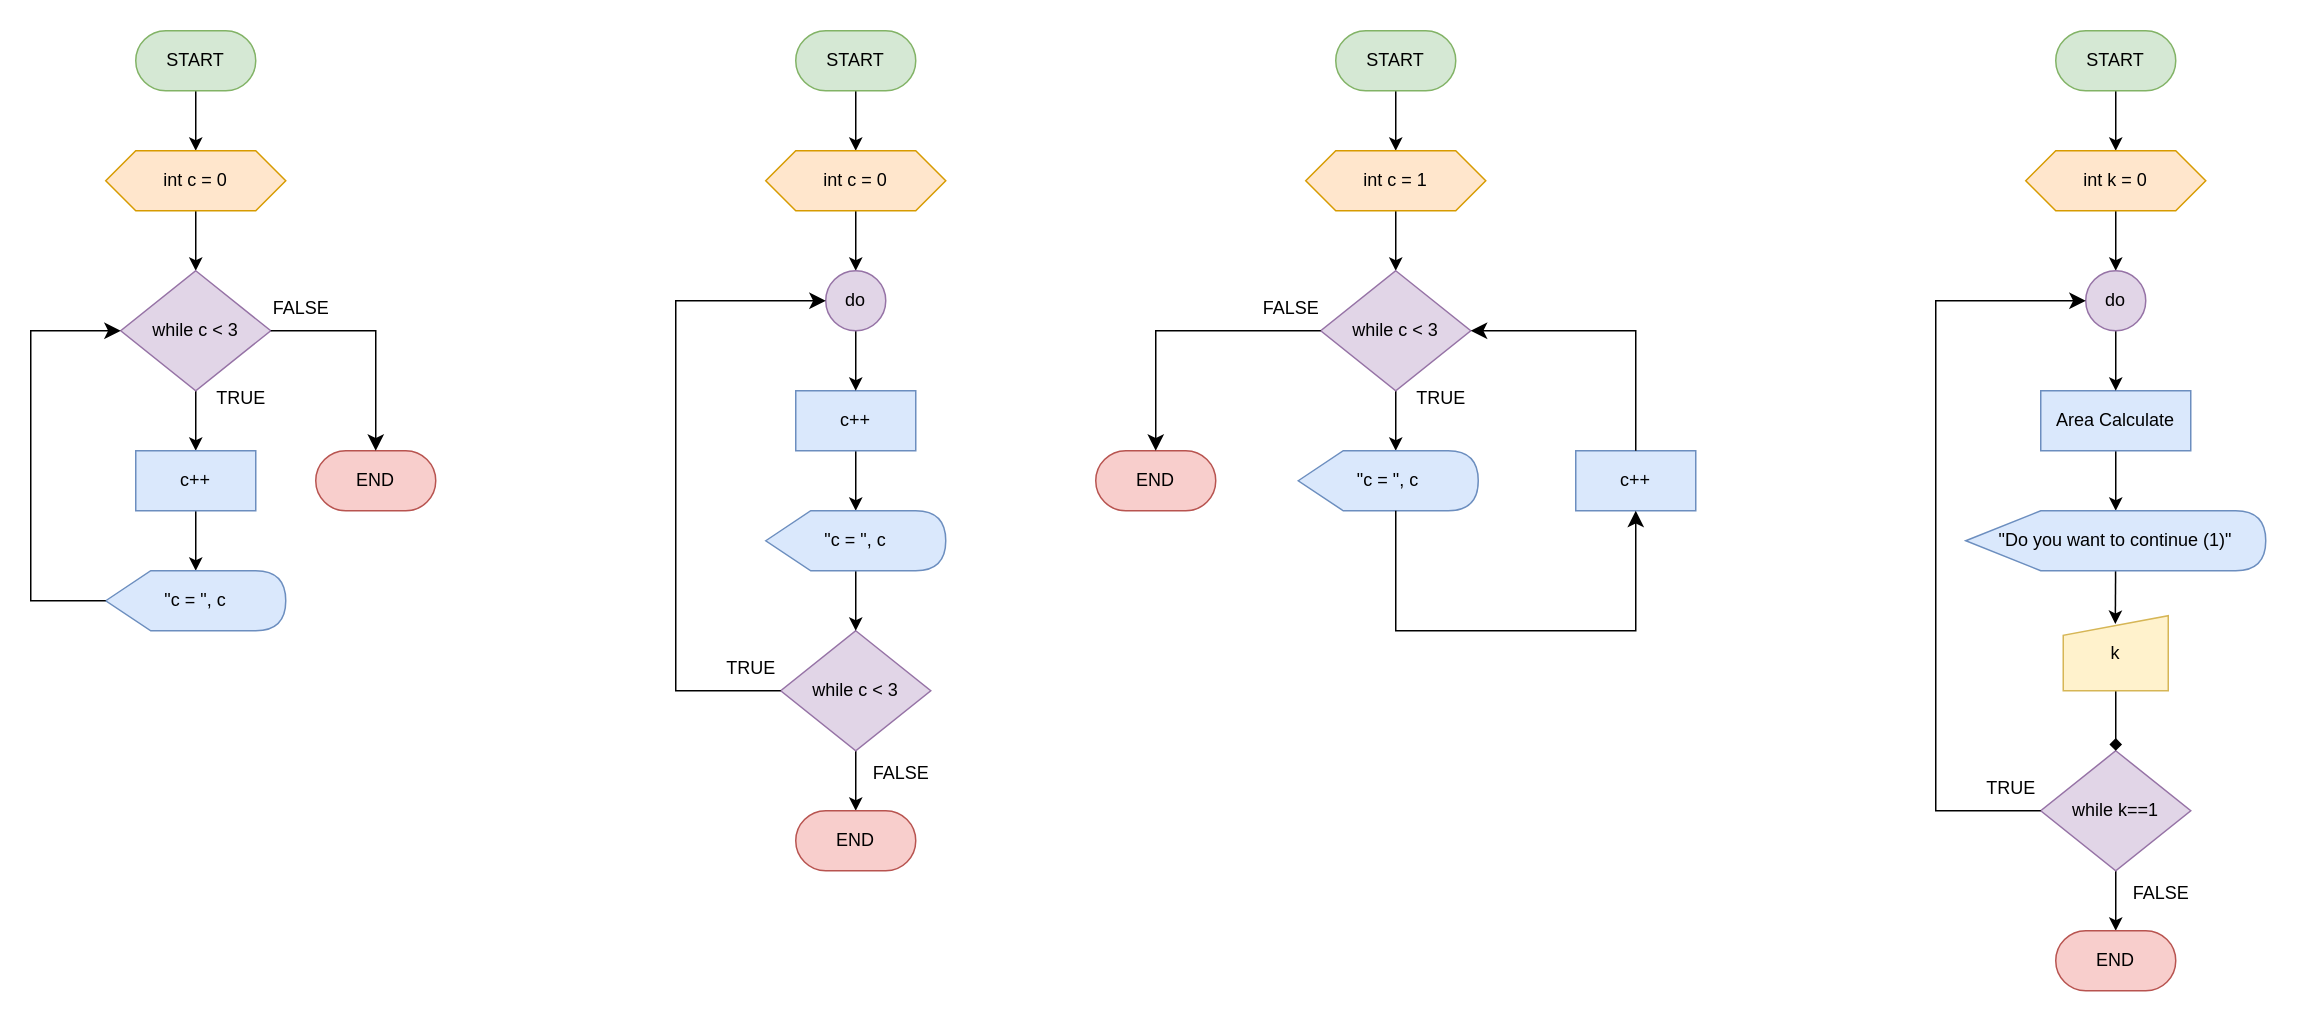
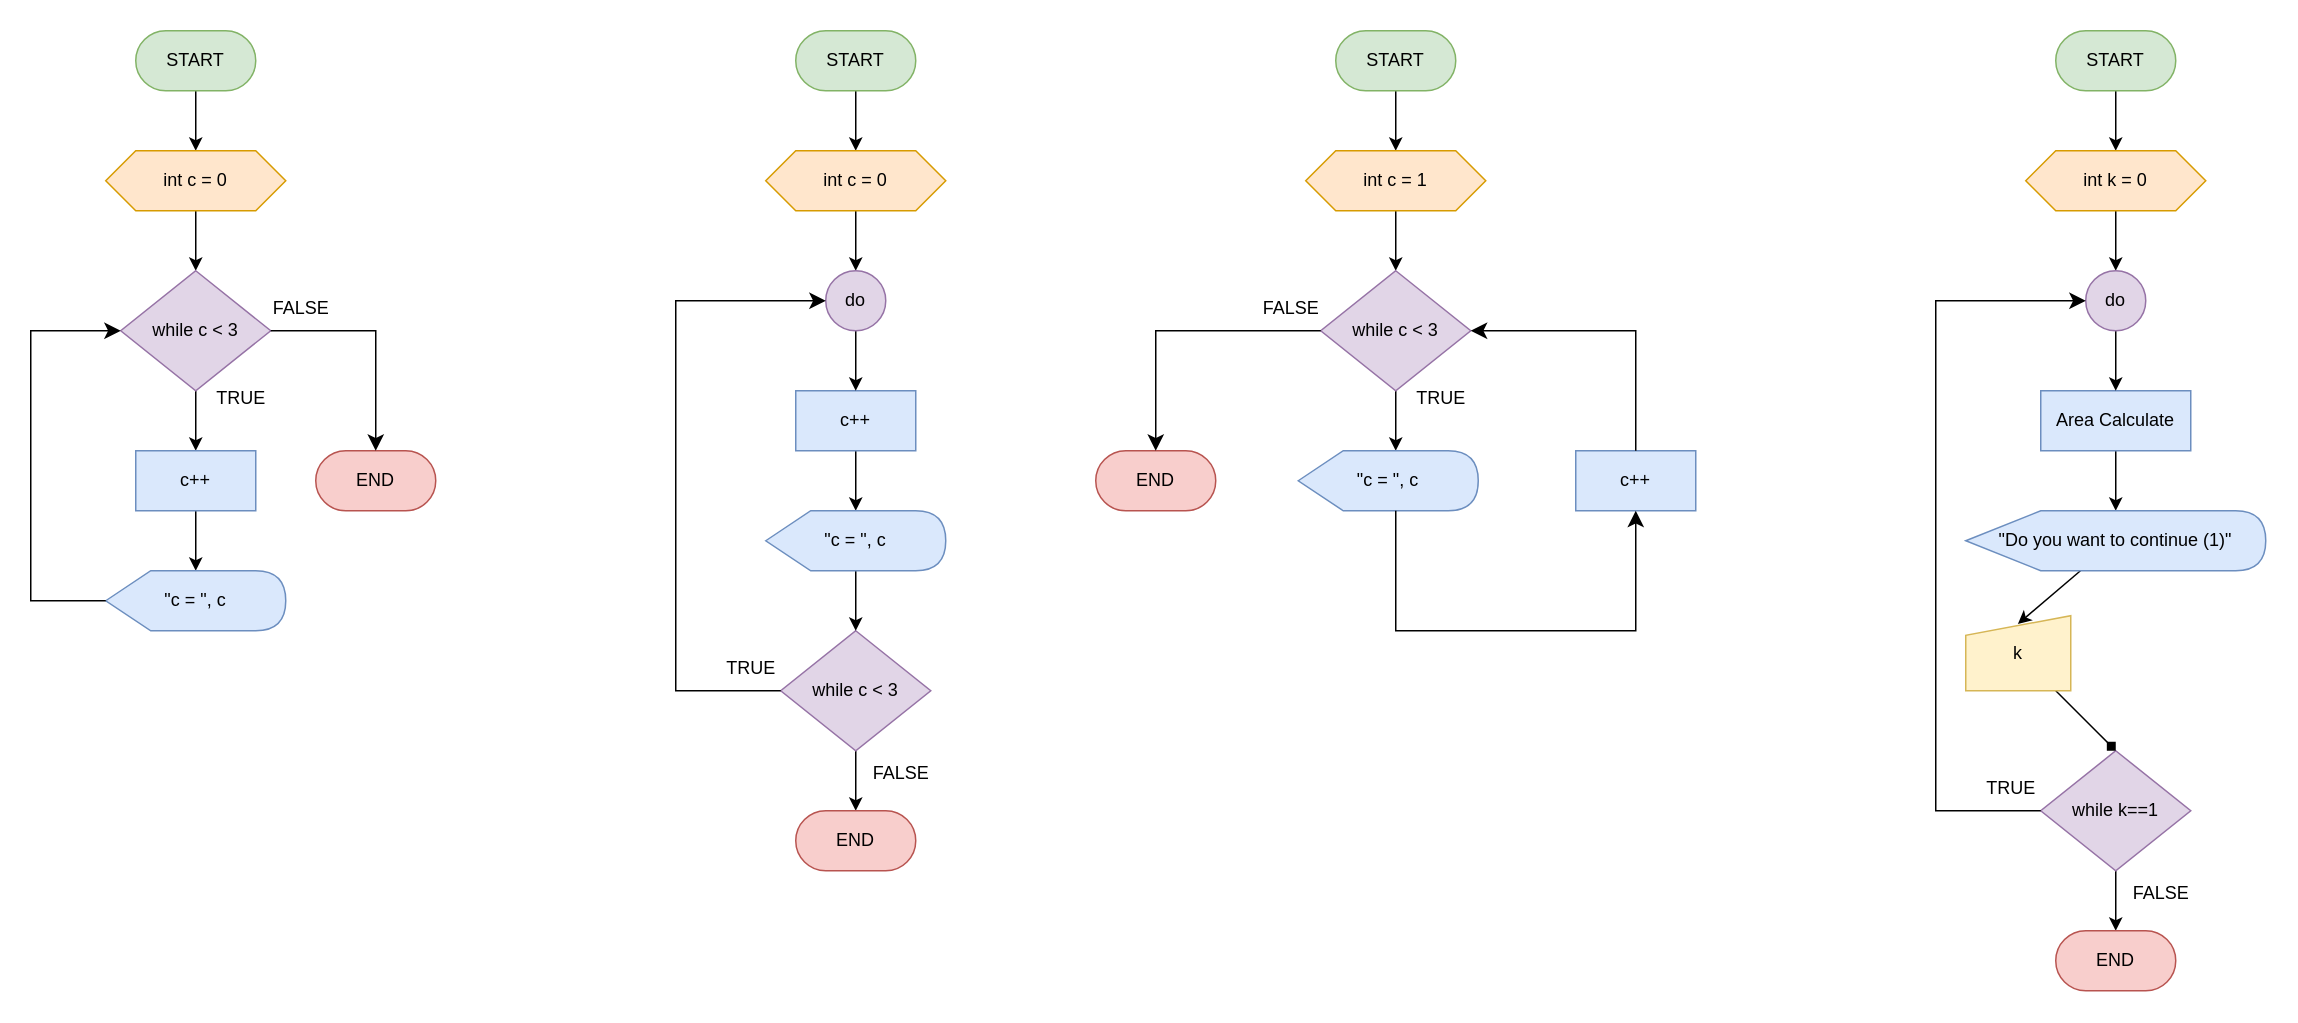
(2116, 653) -> (2018, 653)
